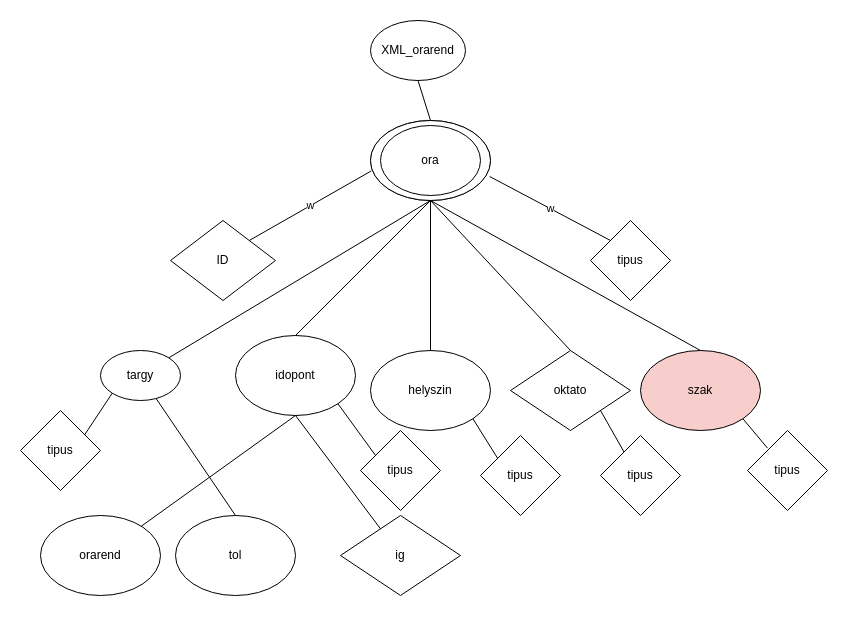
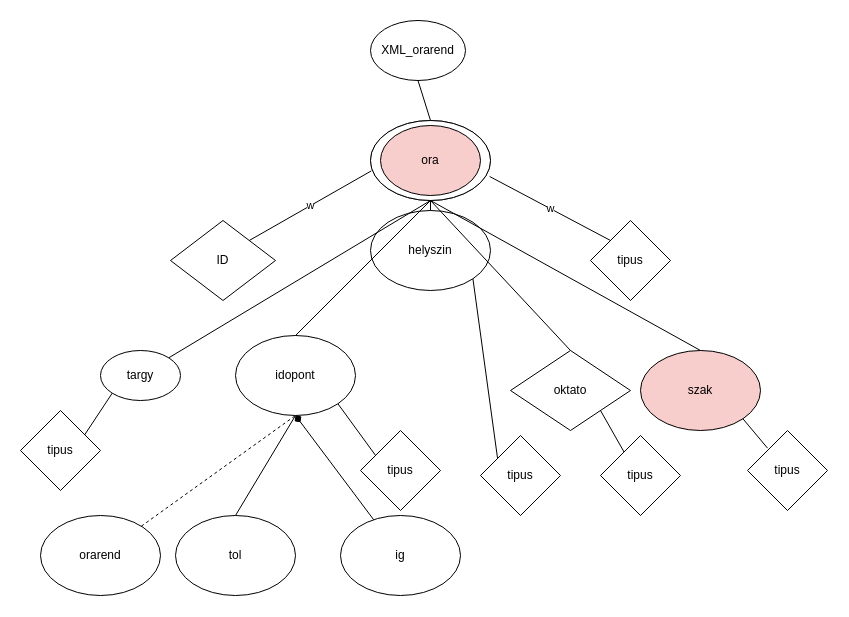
(431, 161) -> (431, 161)
(431, 391) -> (431, 251)
(299, 420) -> (301, 422)
(196, 457) -> (264, 467)
(217, 472) -> (217, 472)
(401, 556) -> (401, 556)
